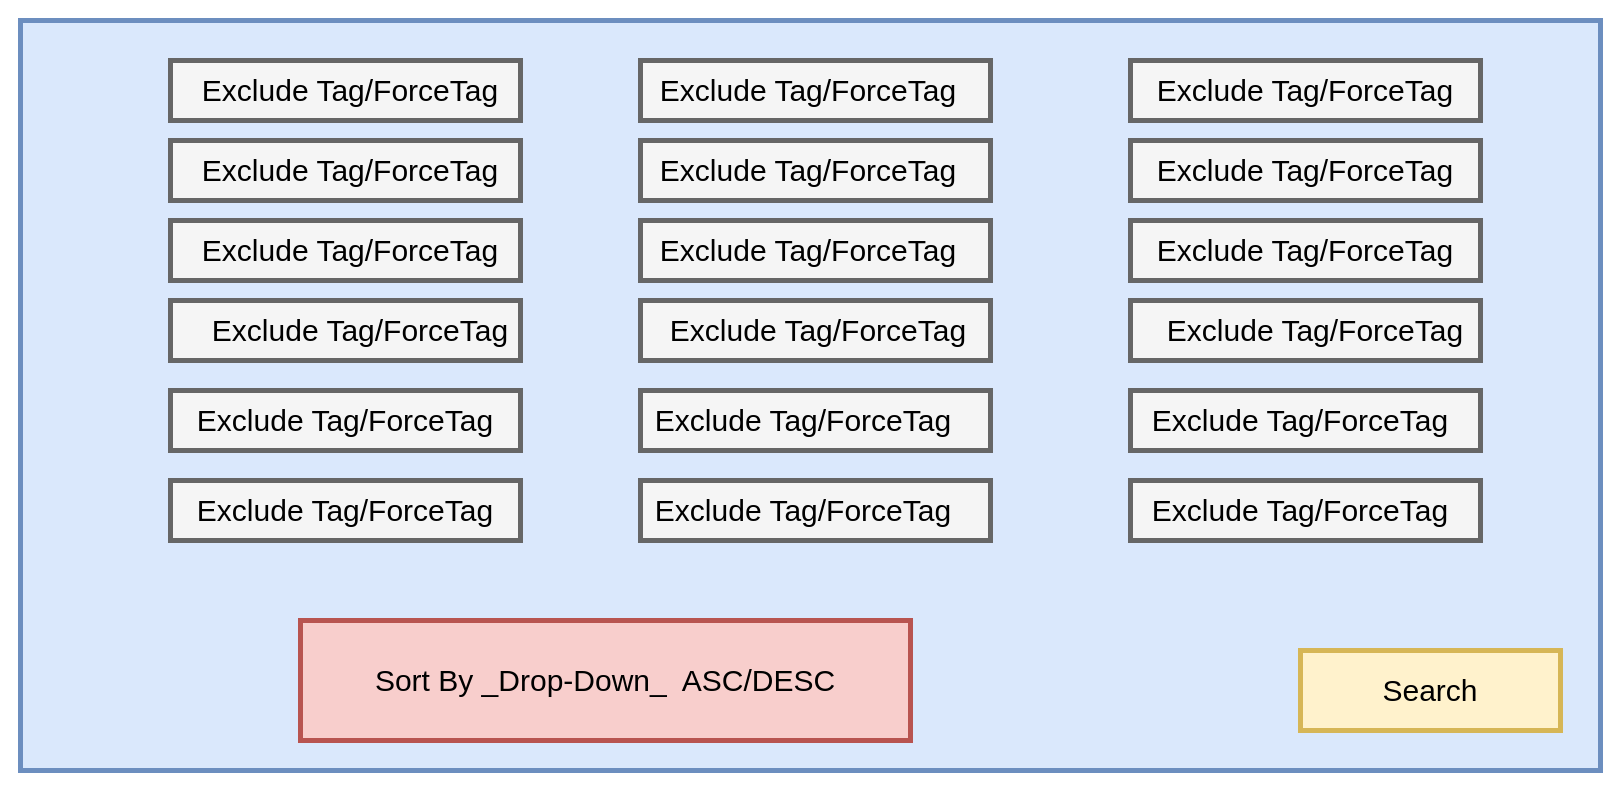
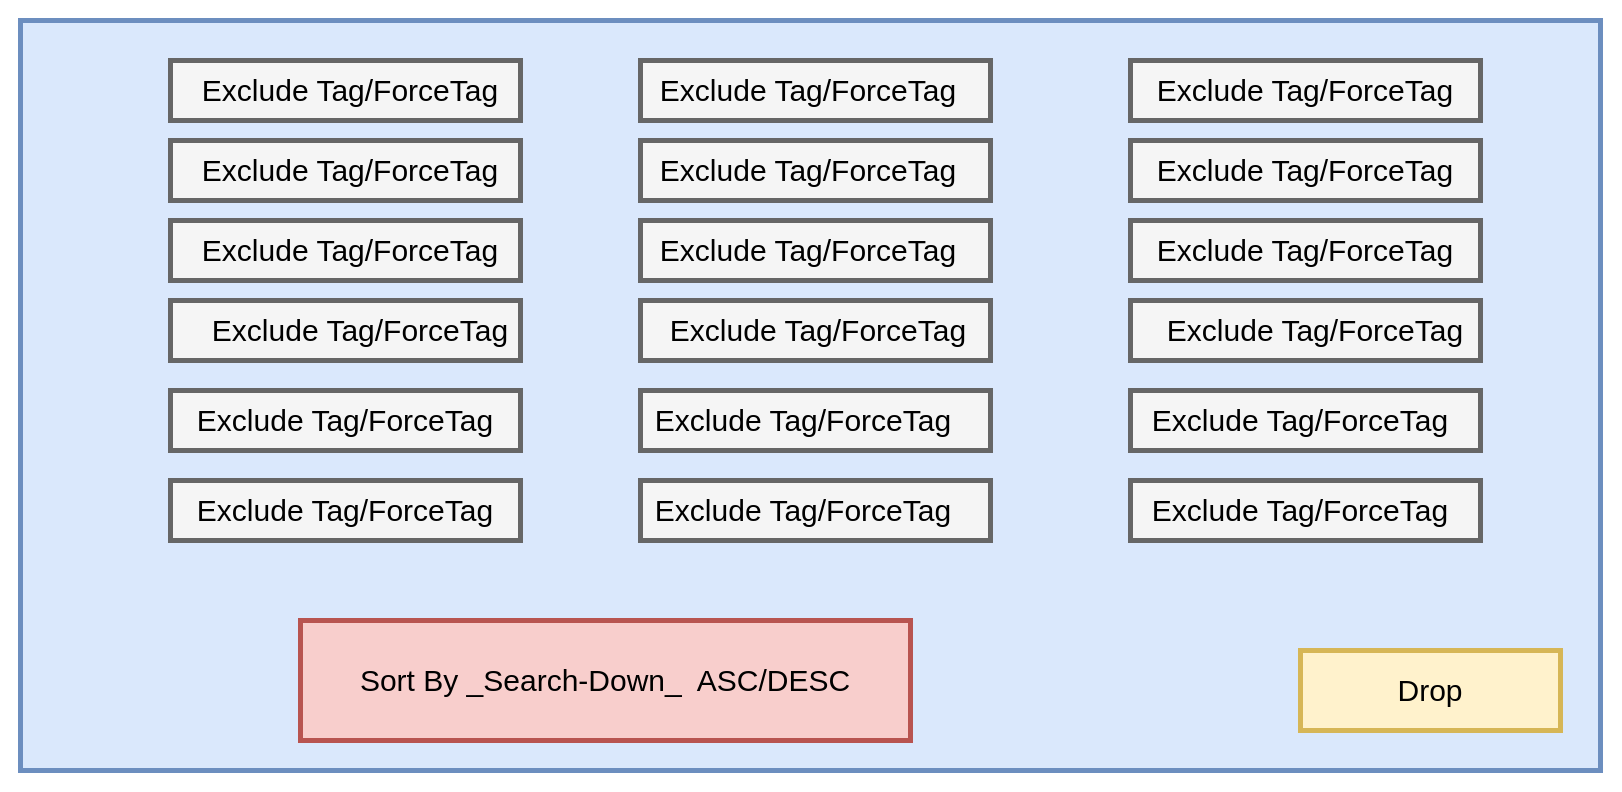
(606, 681) -> (606, 681)
(1431, 691) -> (1431, 691)
